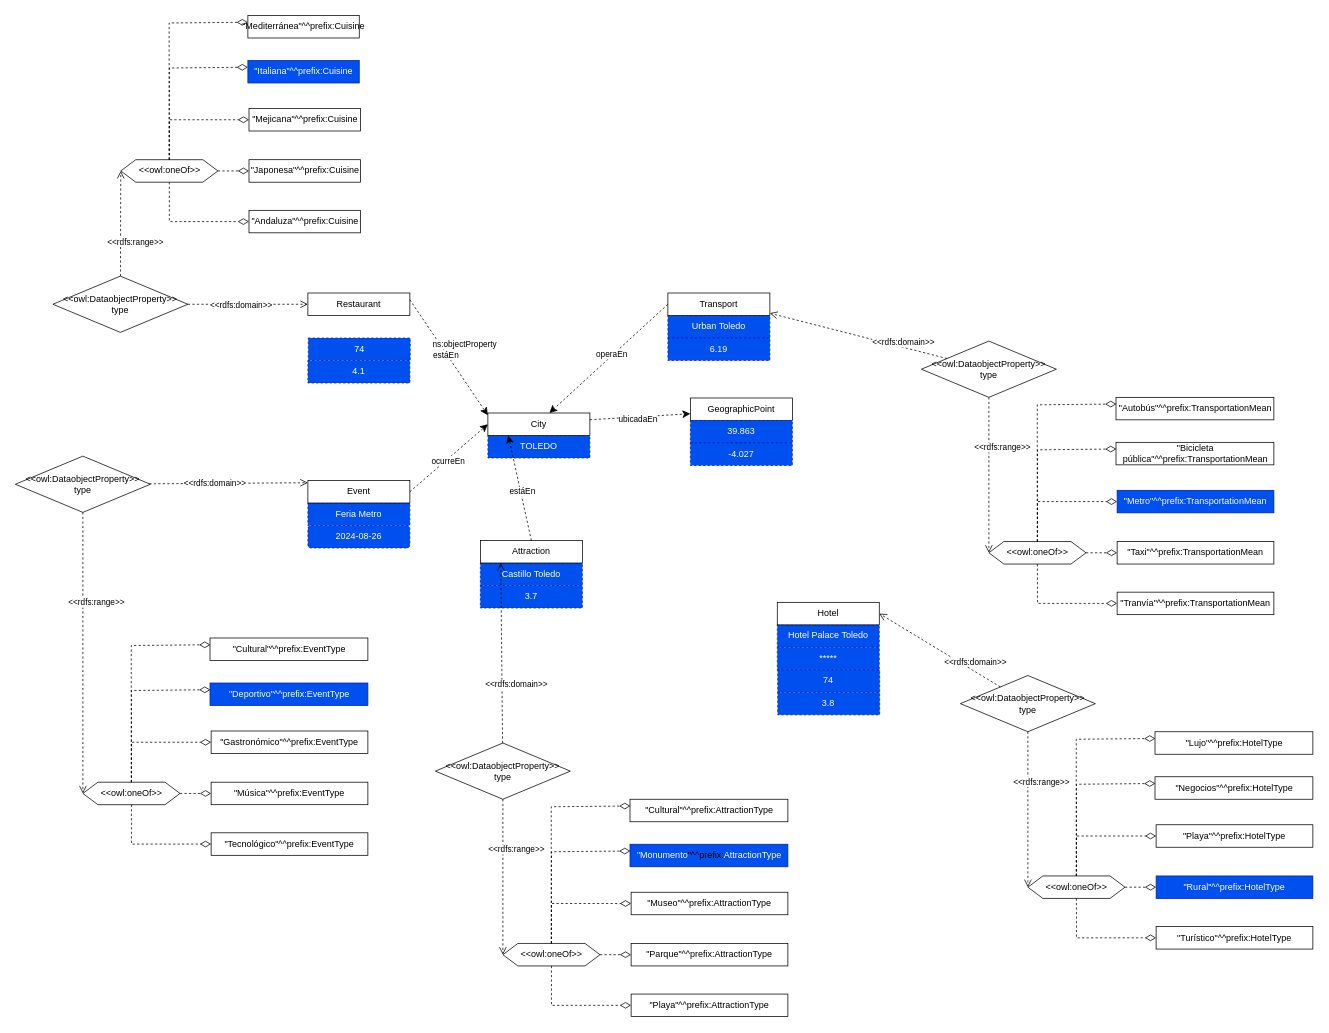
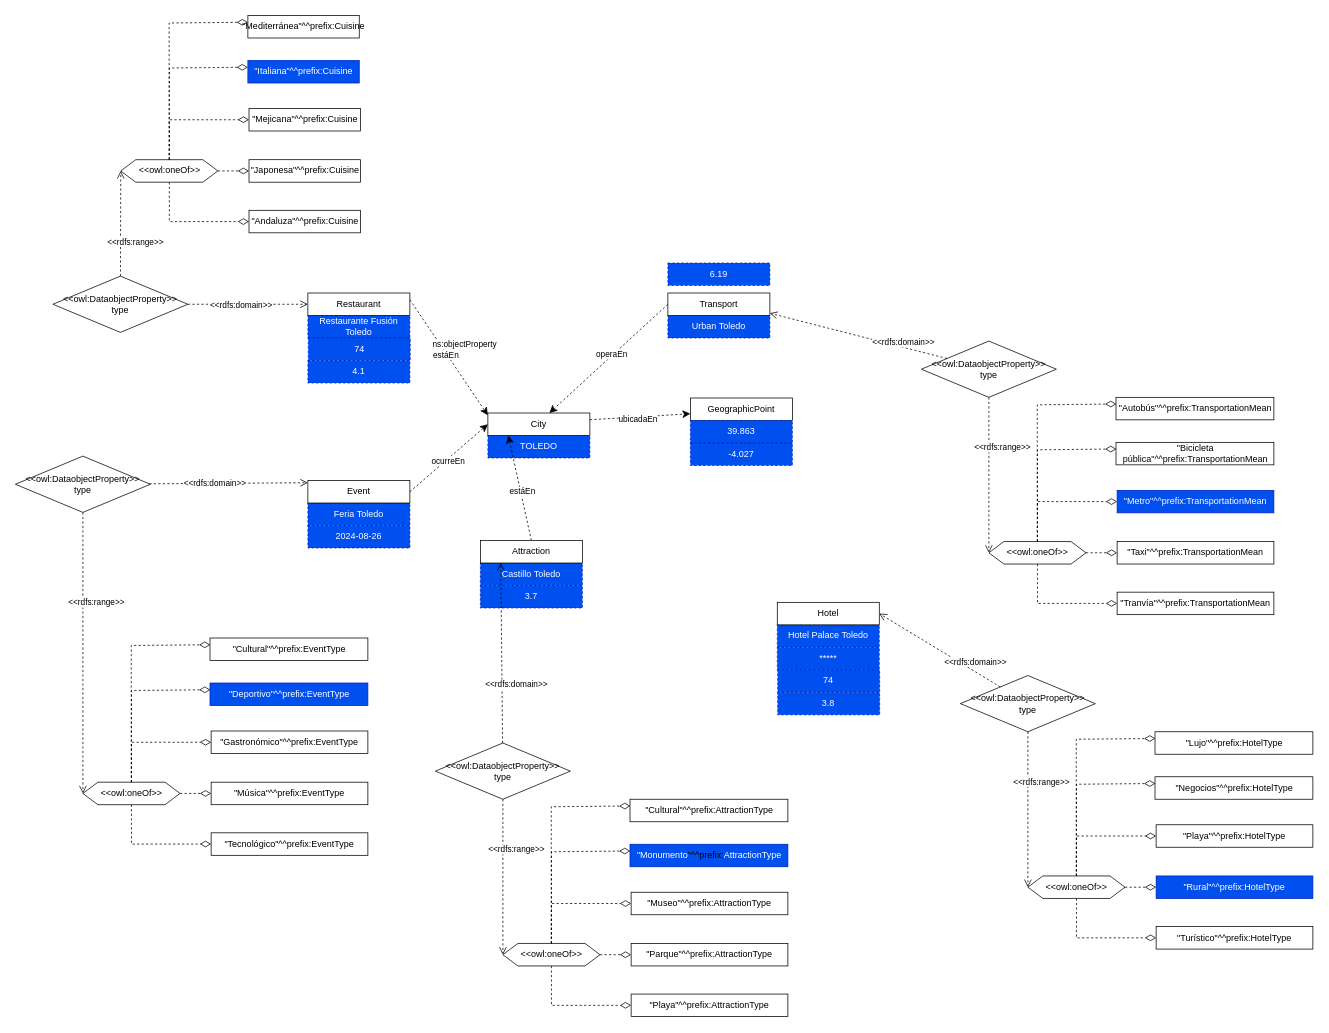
none -> (359, 327)
(719, 349) -> (719, 274)
(359, 514) -> (359, 514)
(359, 537) -> (359, 537)
